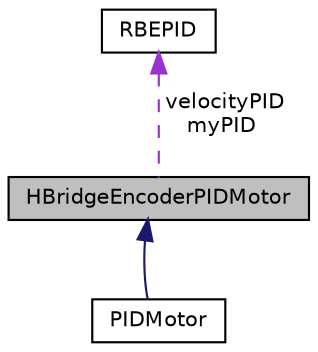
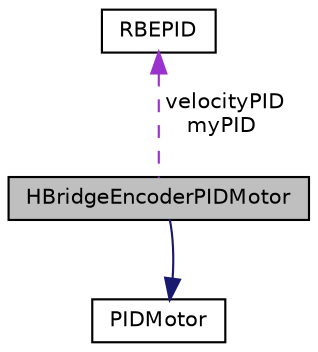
(145, 270) -> (173, 249)
